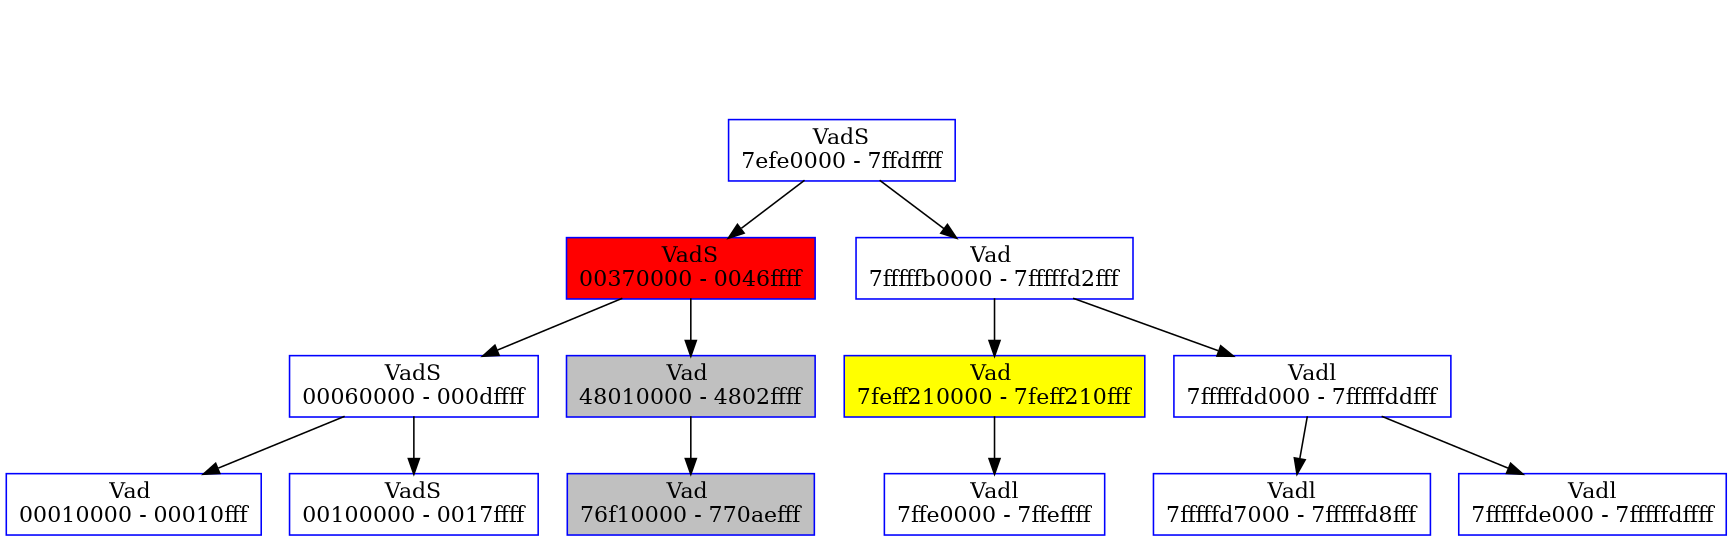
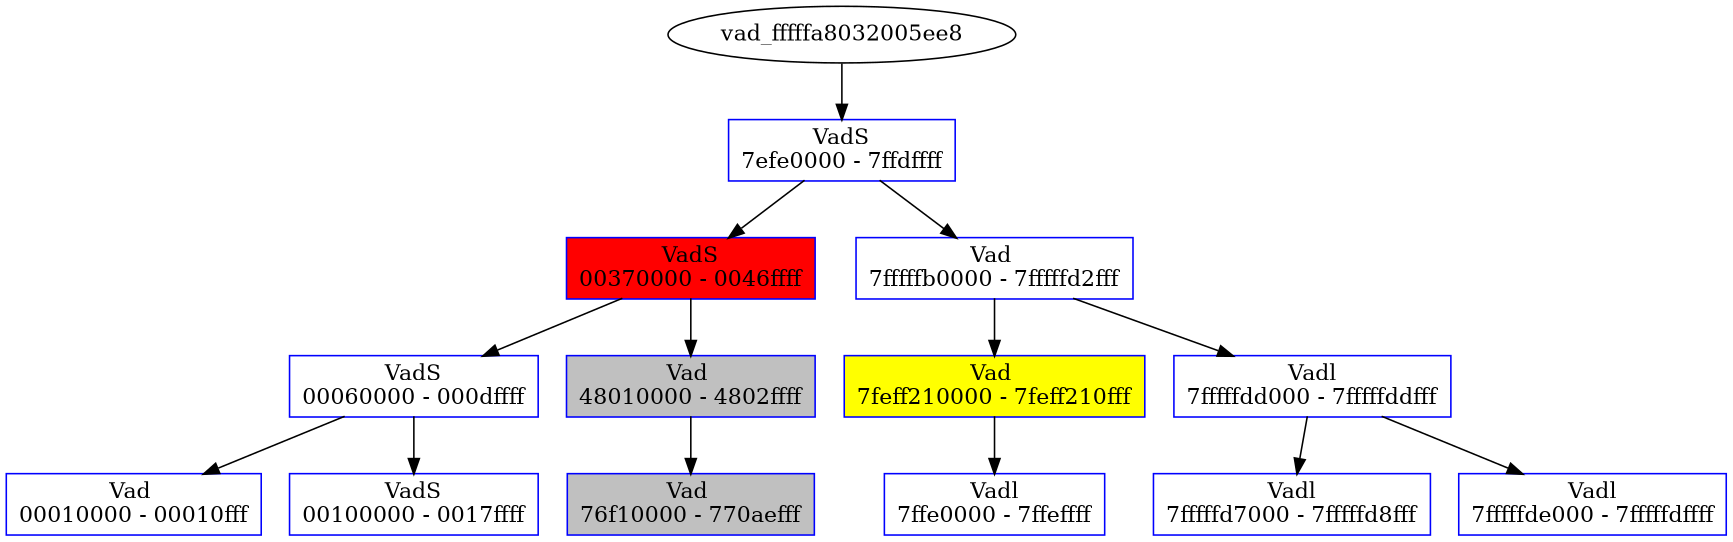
none -> (842, 35)
